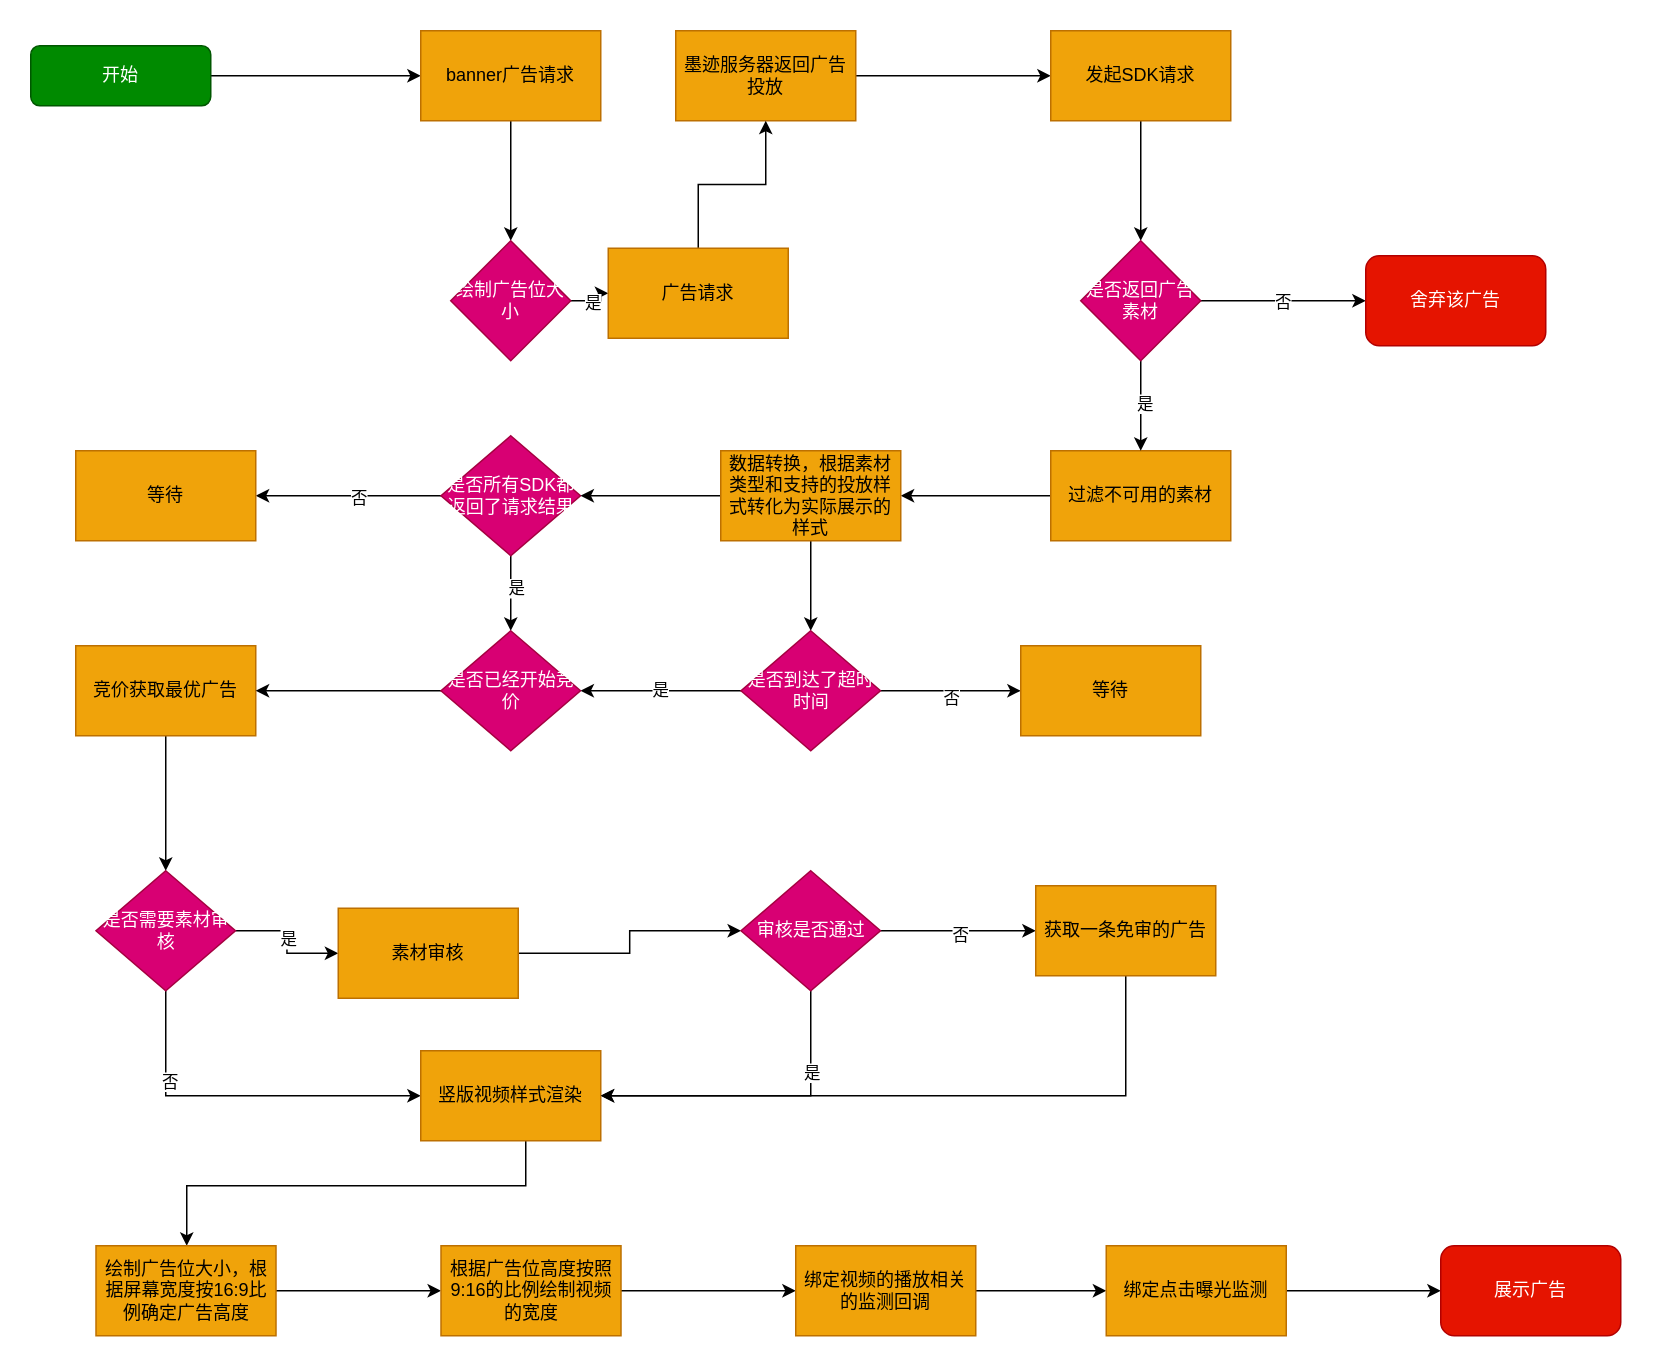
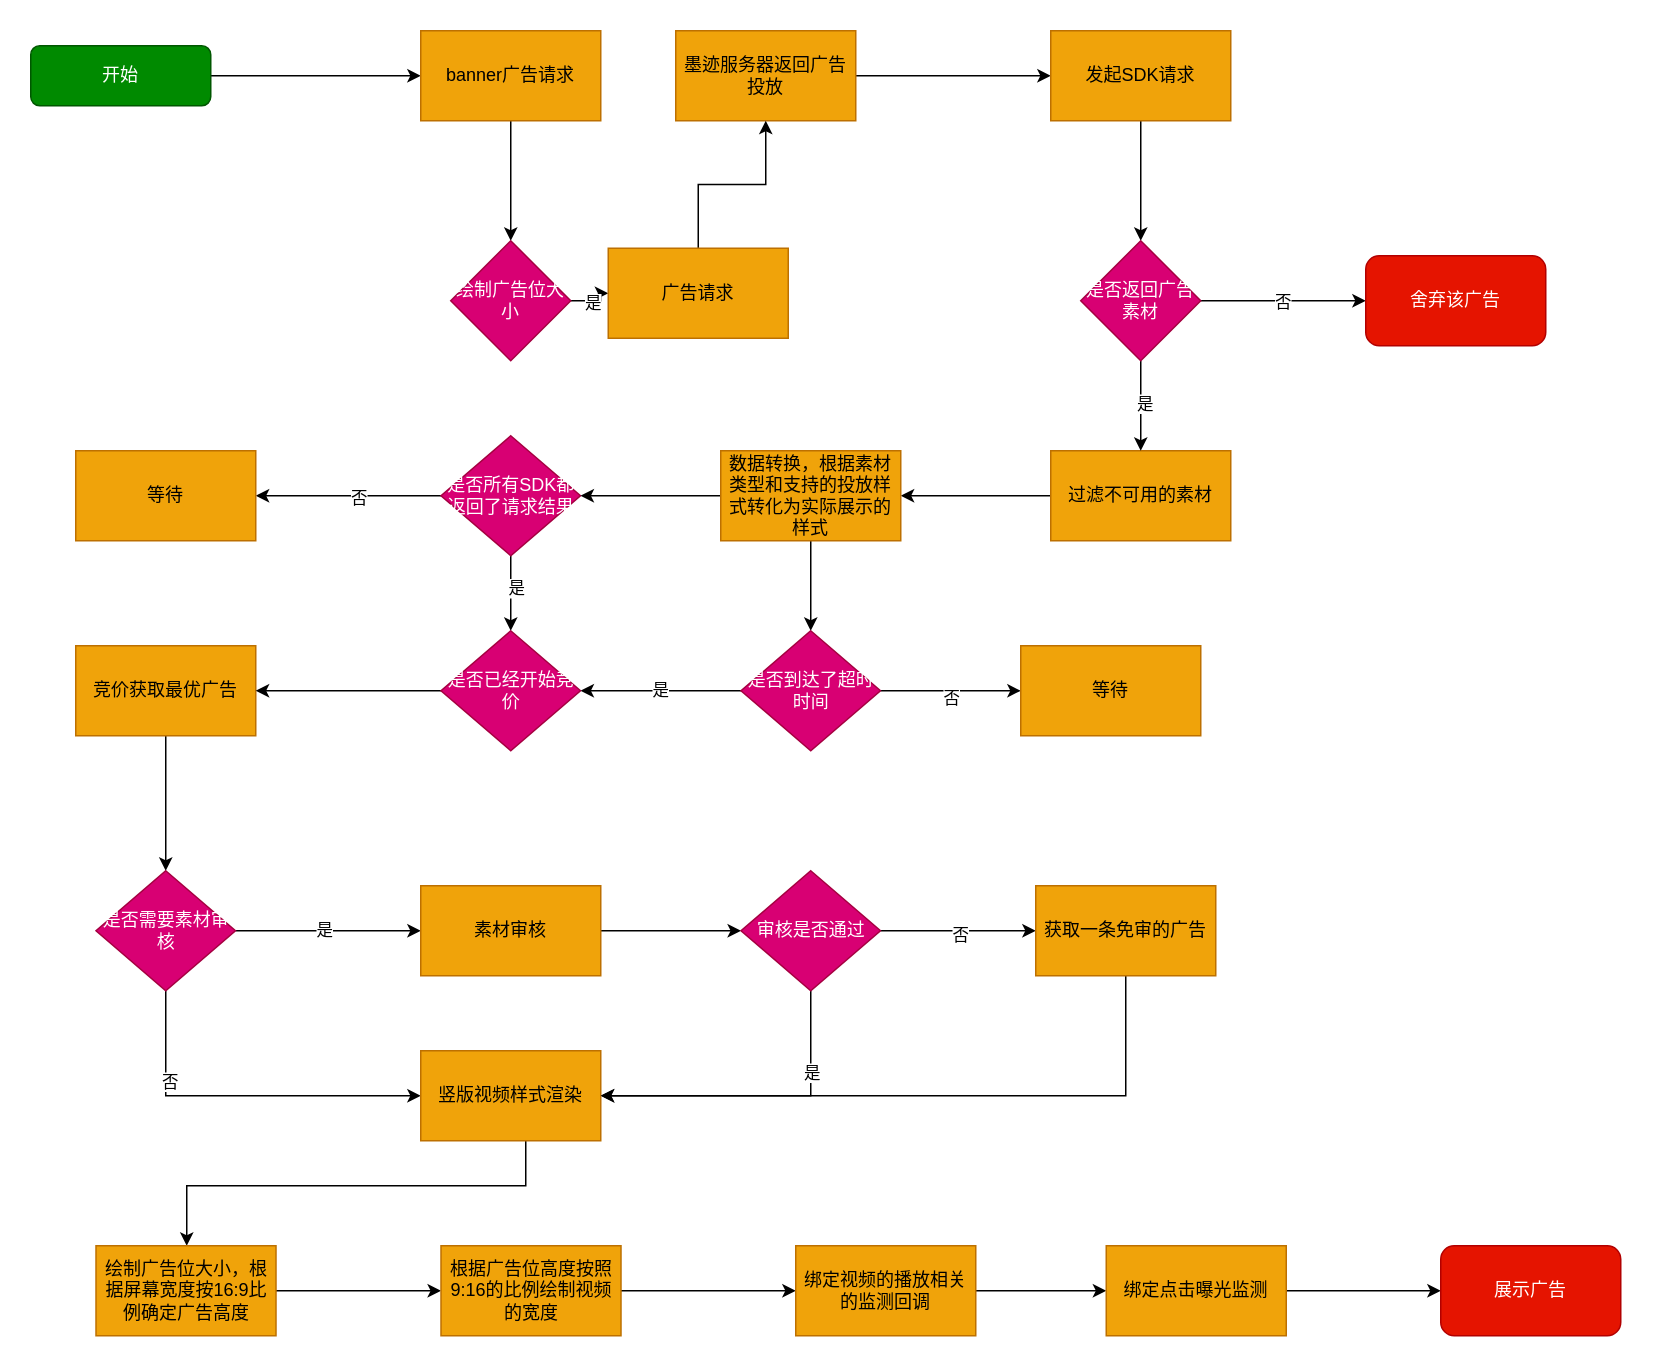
(428, 953) -> (511, 931)
